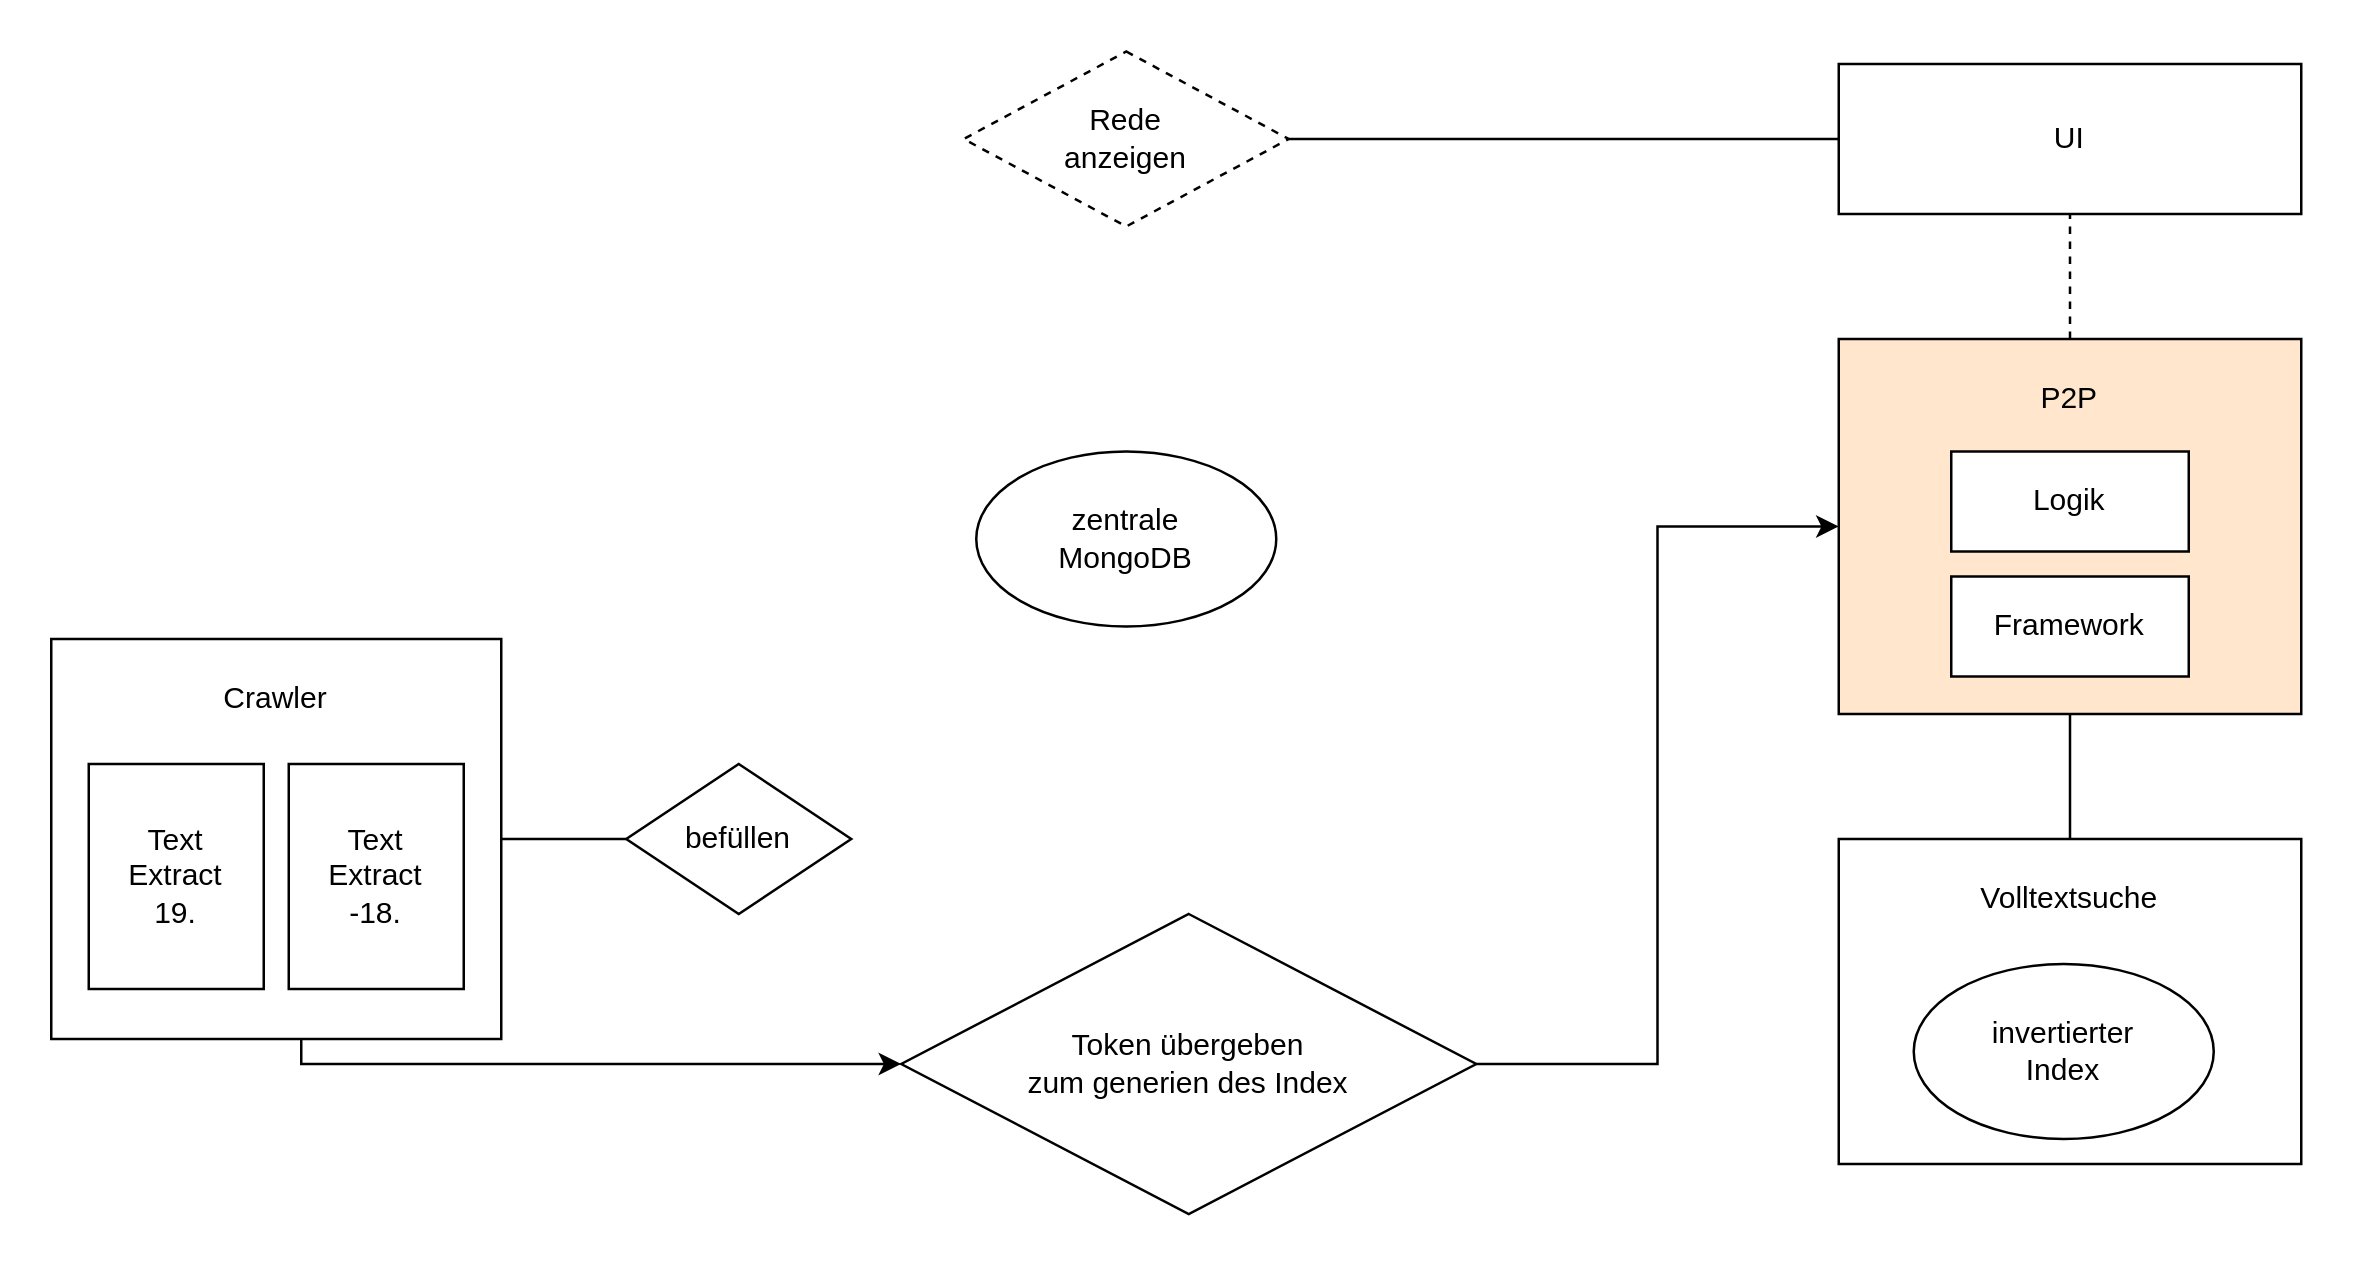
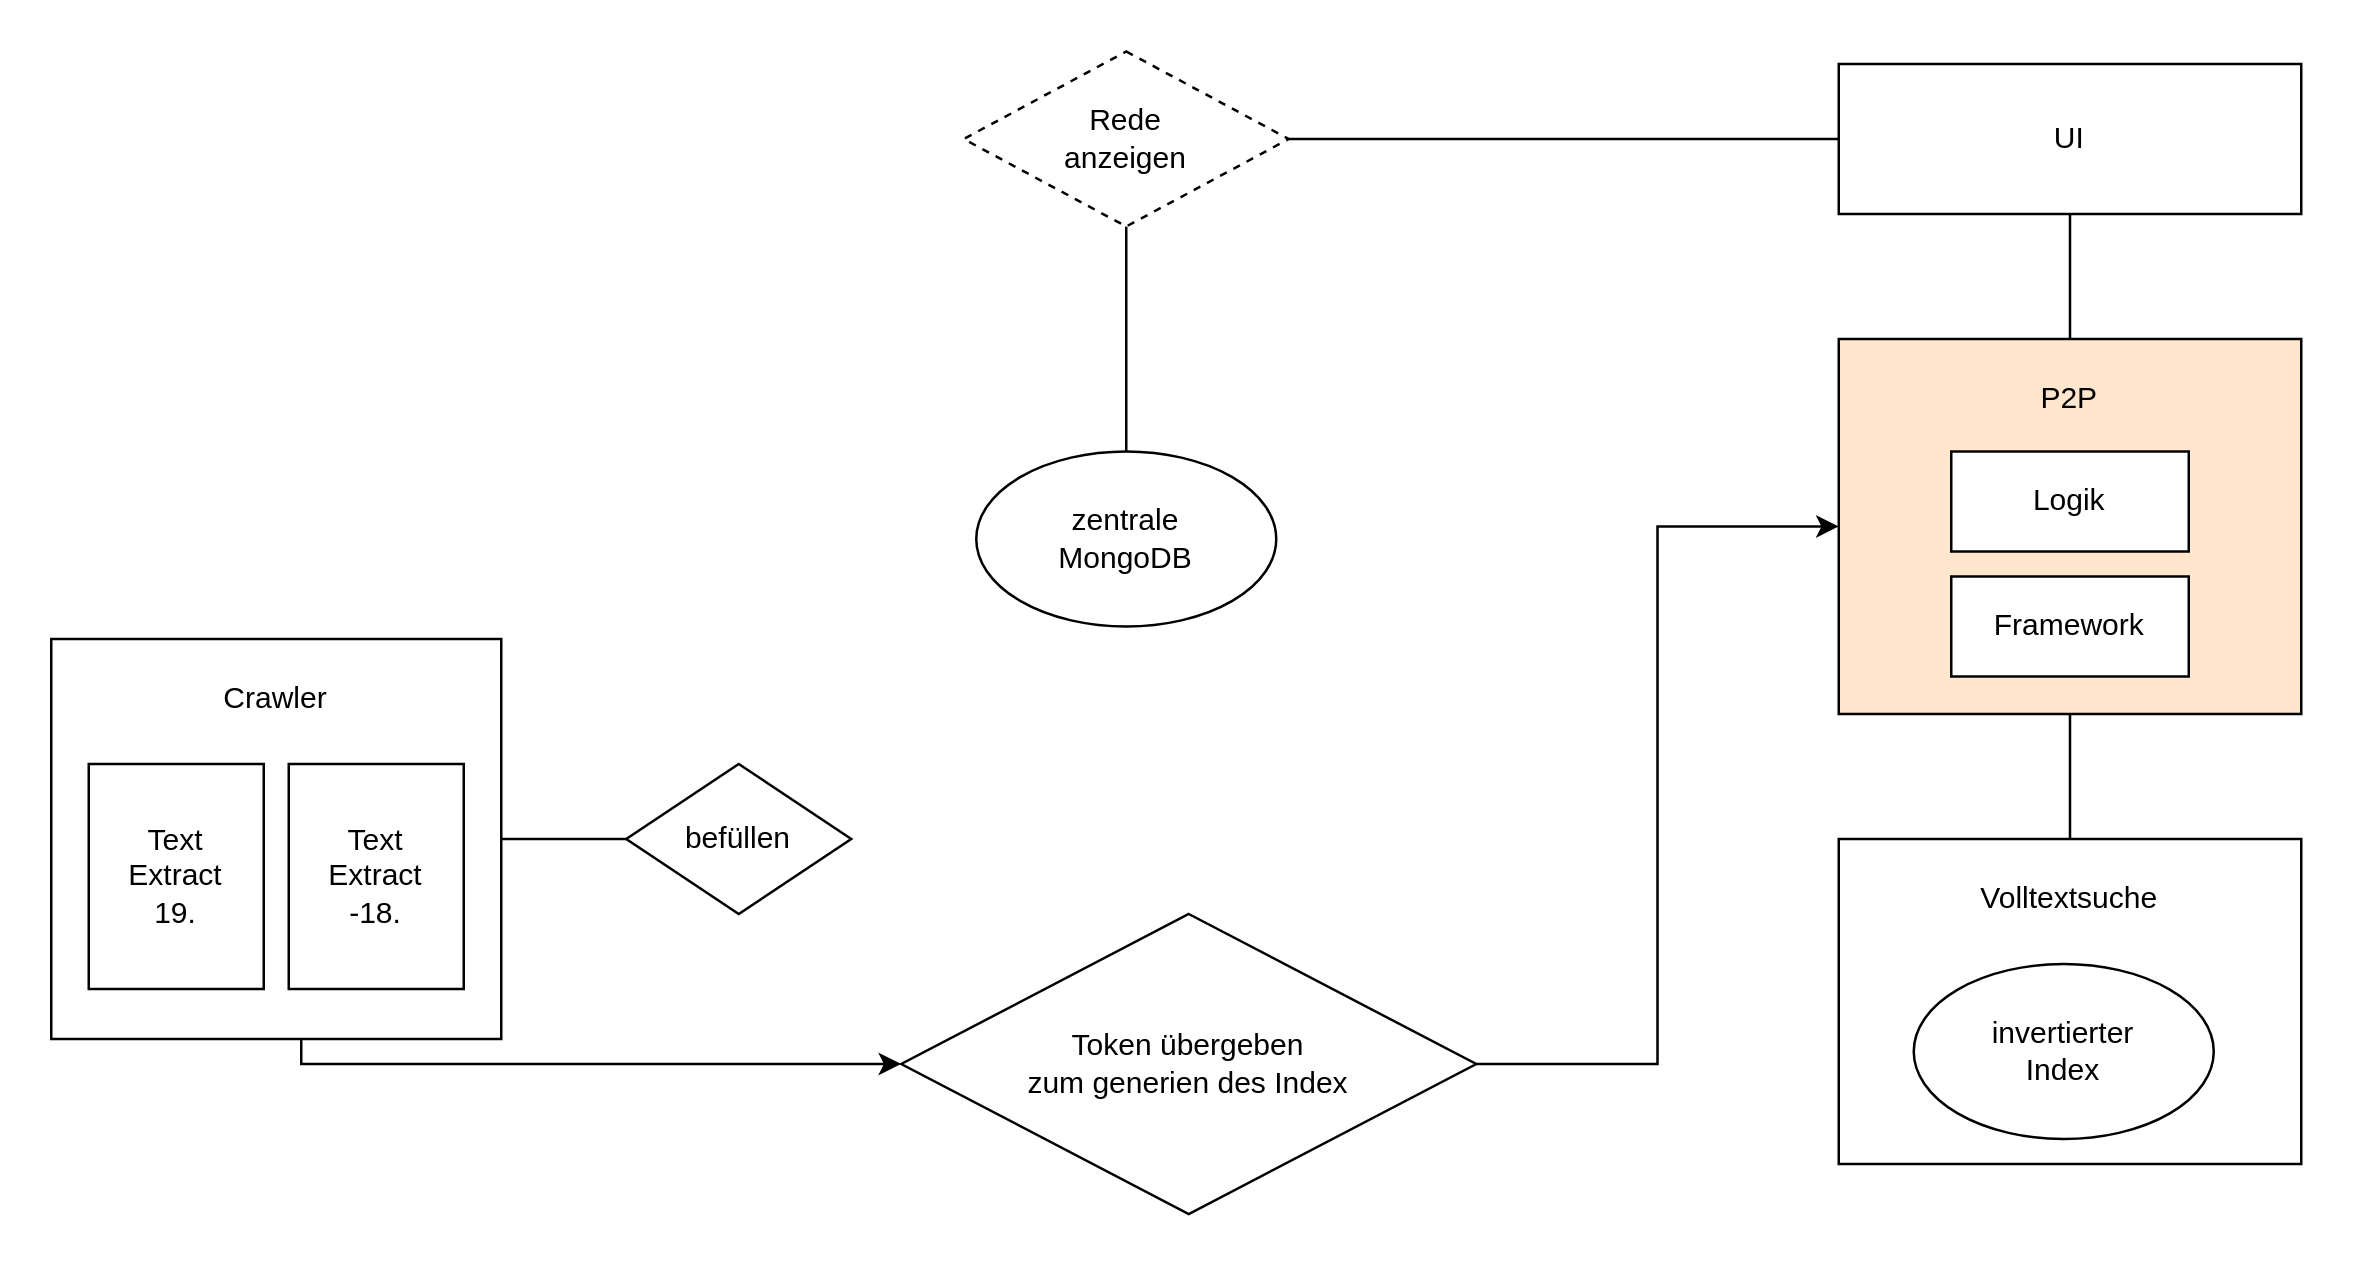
(2070, 277) -> (2070, 277)
none -> (1126, 338)
